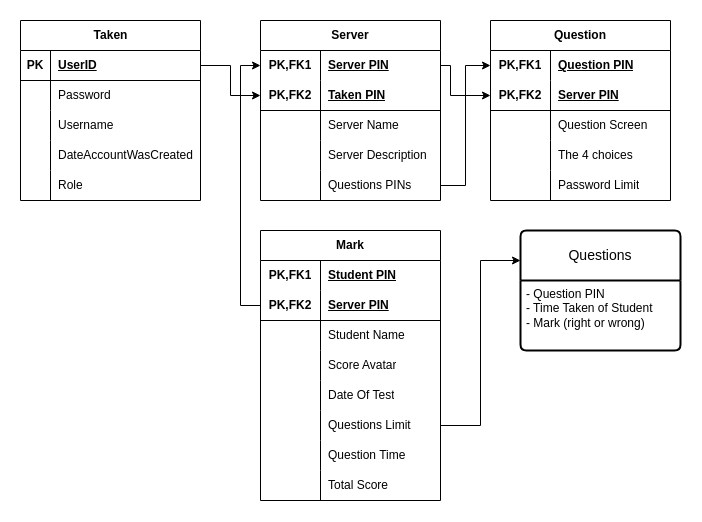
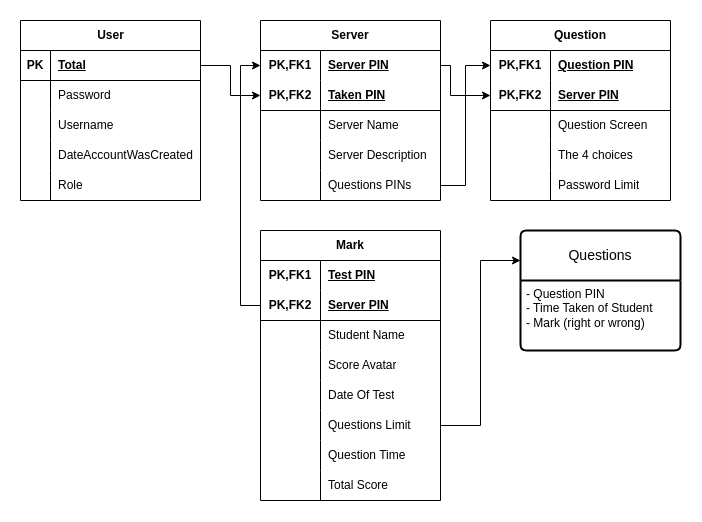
(111, 36) -> (111, 36)
(79, 66) -> (74, 66)
(364, 276) -> (354, 276)
